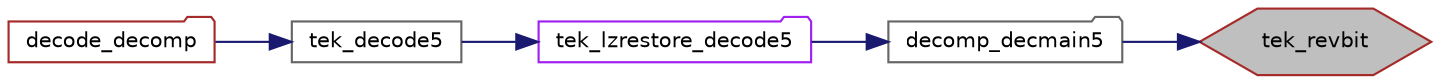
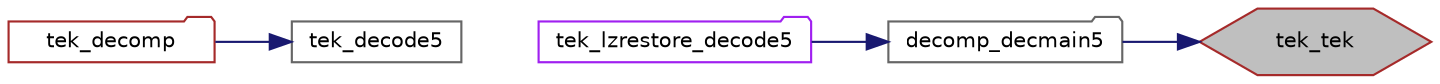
(112, 42) -> (112, 42)
(489, 42) -> none
(1315, 42) -> (1315, 42)
